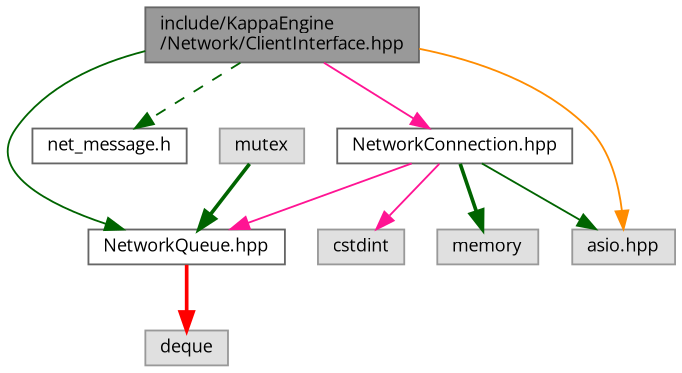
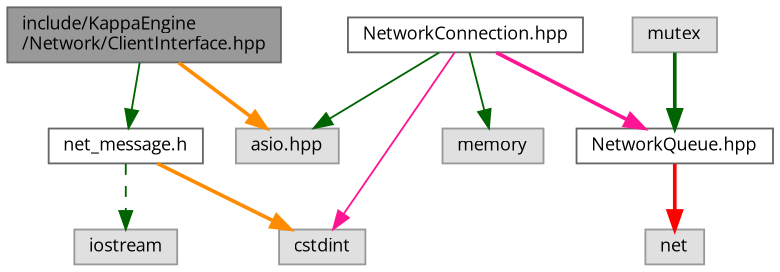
(195, 91) -> (136, 86)
(369, 91) -> none
(550, 98) -> (215, 90)
(16, 128) -> none
(468, 188) -> (477, 81)
none -> (215, 192)
(330, 193) -> (562, 86)
none -> (126, 247)
(187, 348) -> (675, 247)
